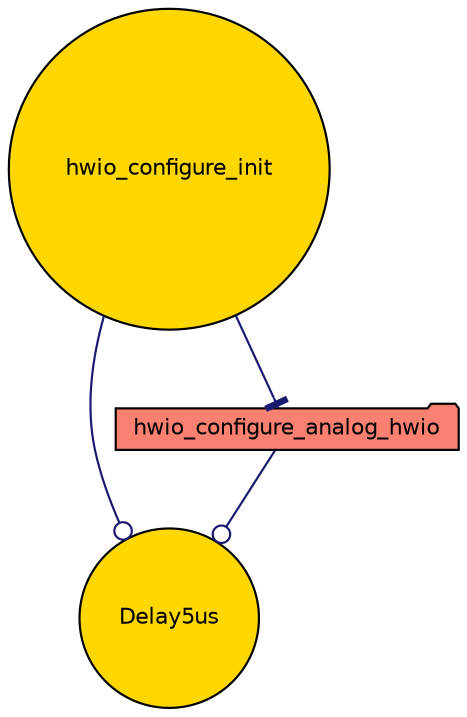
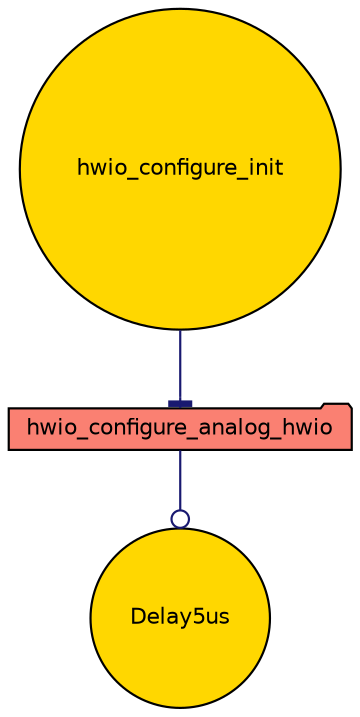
(91, 421) -> none
